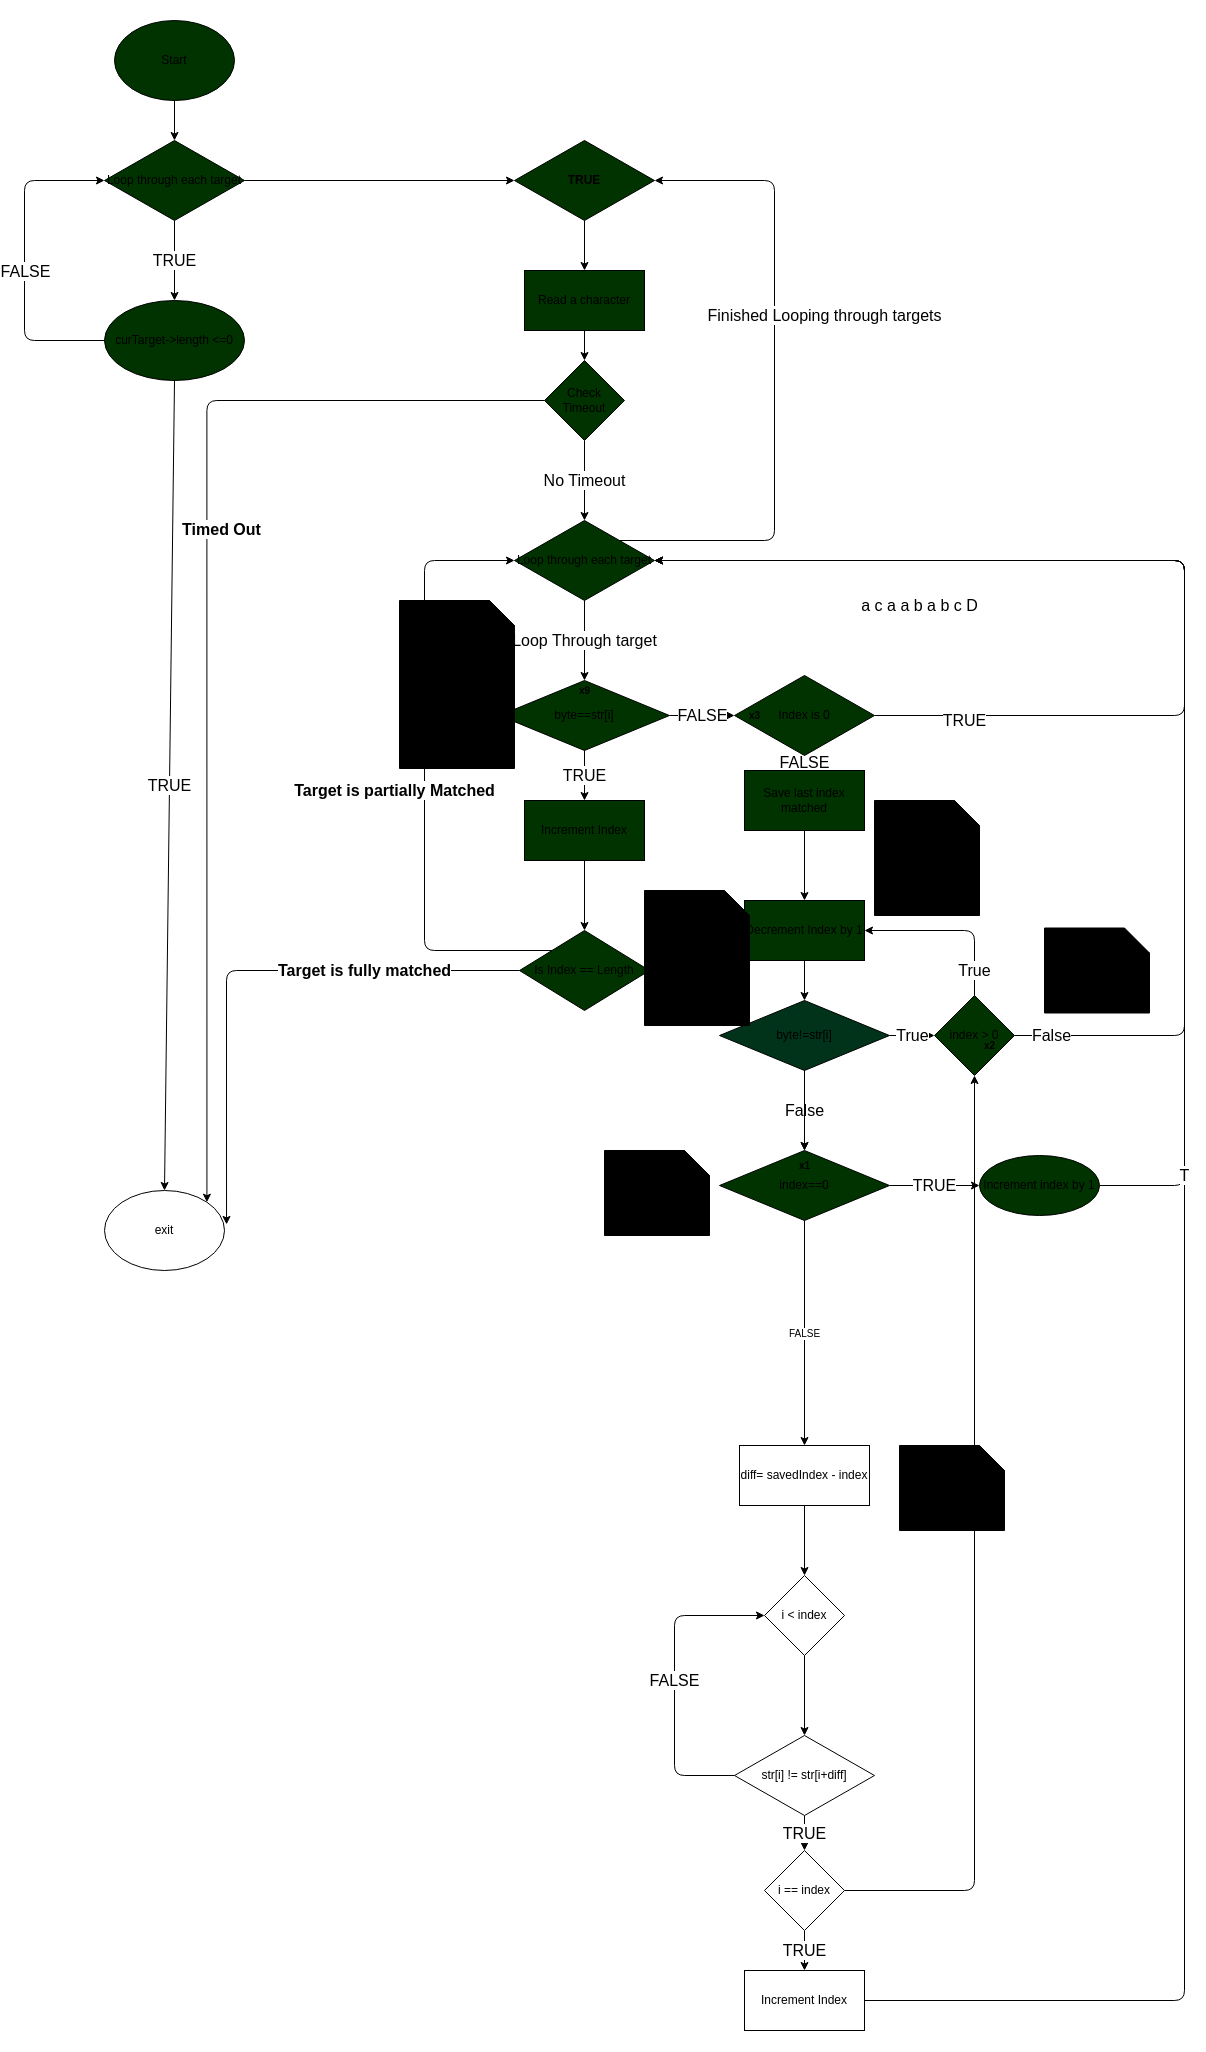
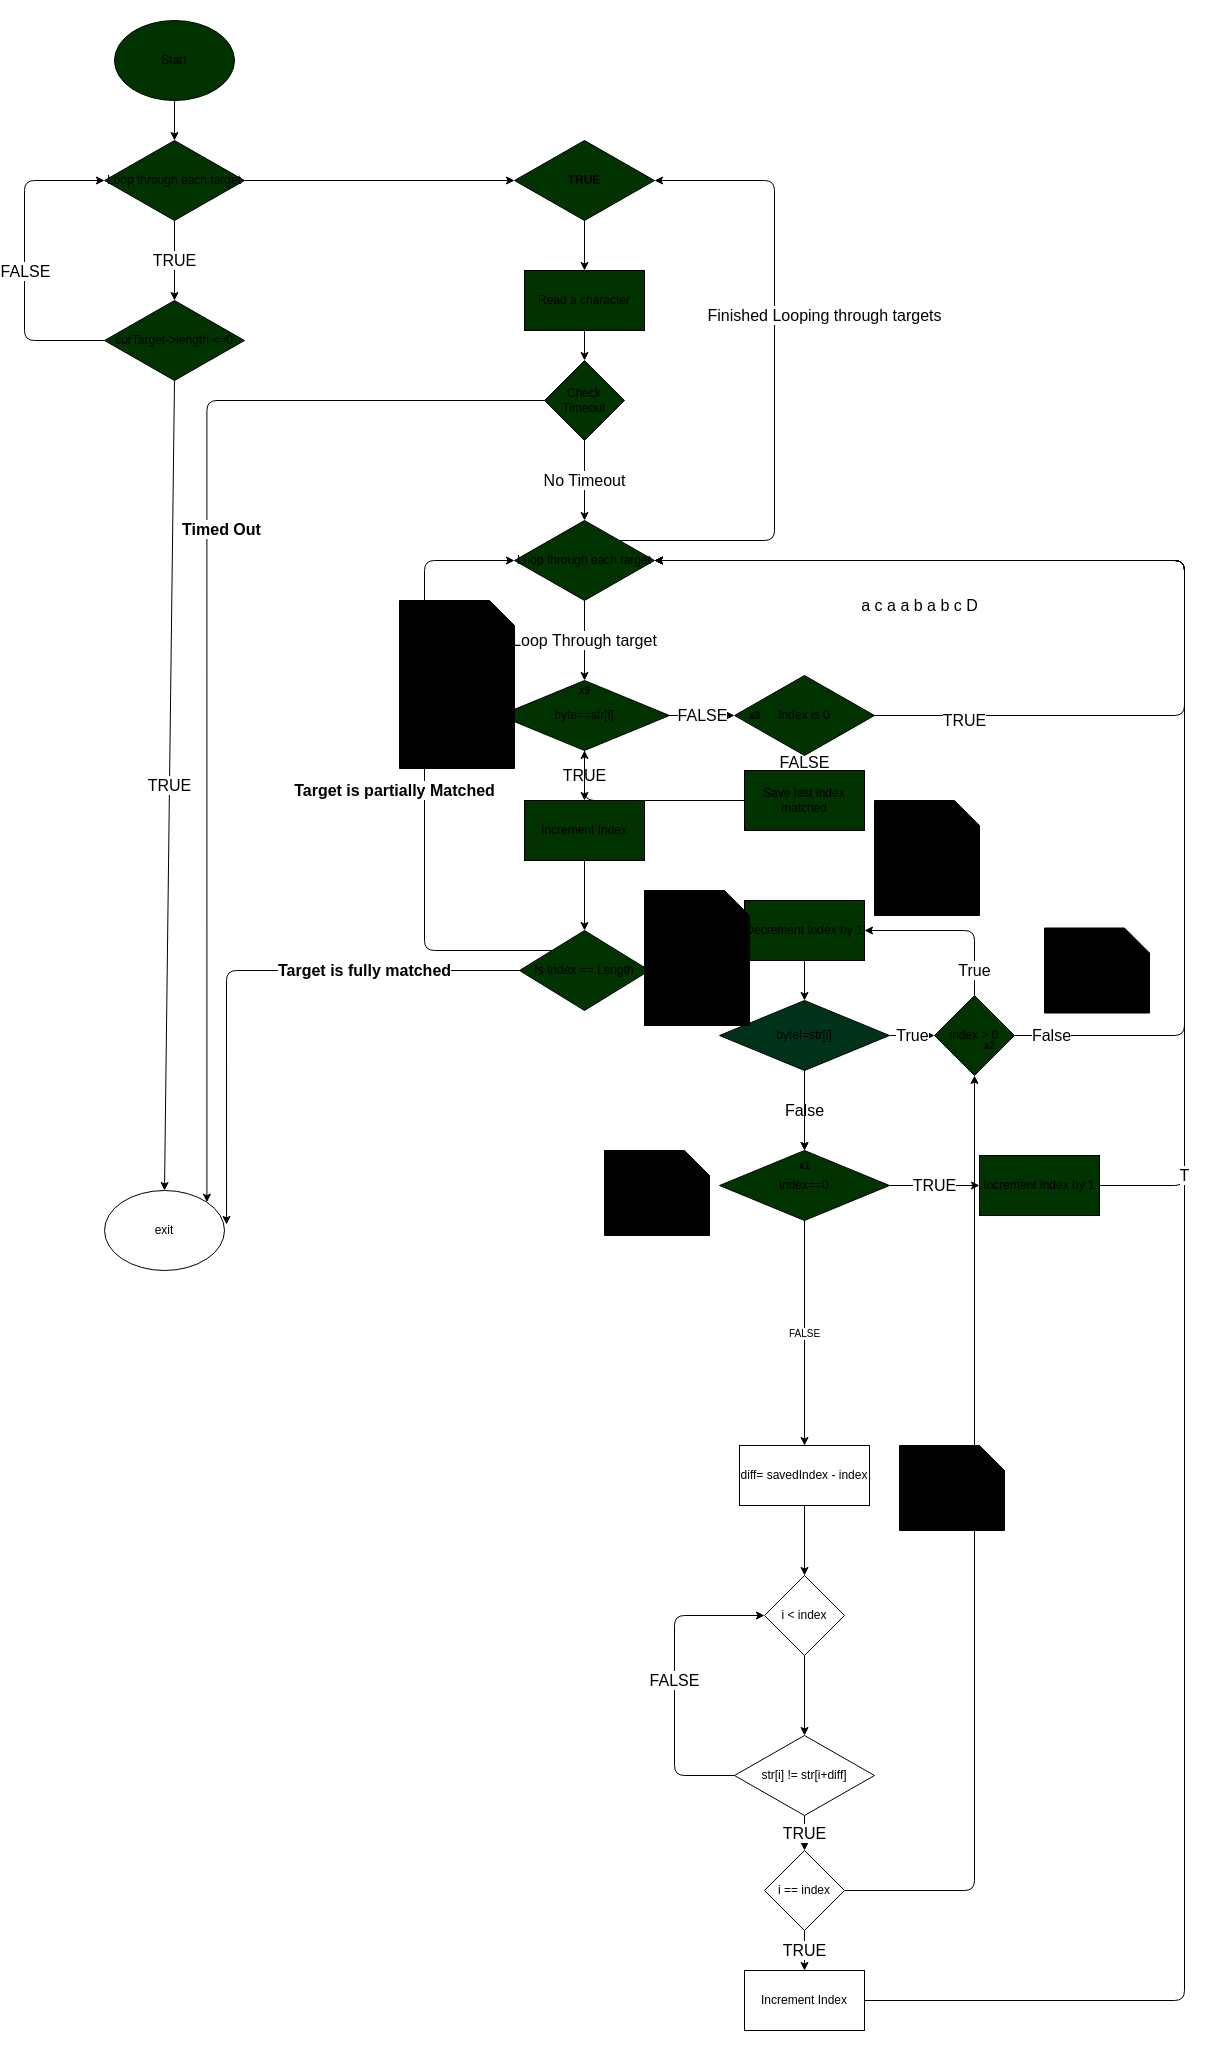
(175, 341) -> (175, 341)
(805, 862) -> (695, 801)
(1040, 1186) -> (1040, 1186)
